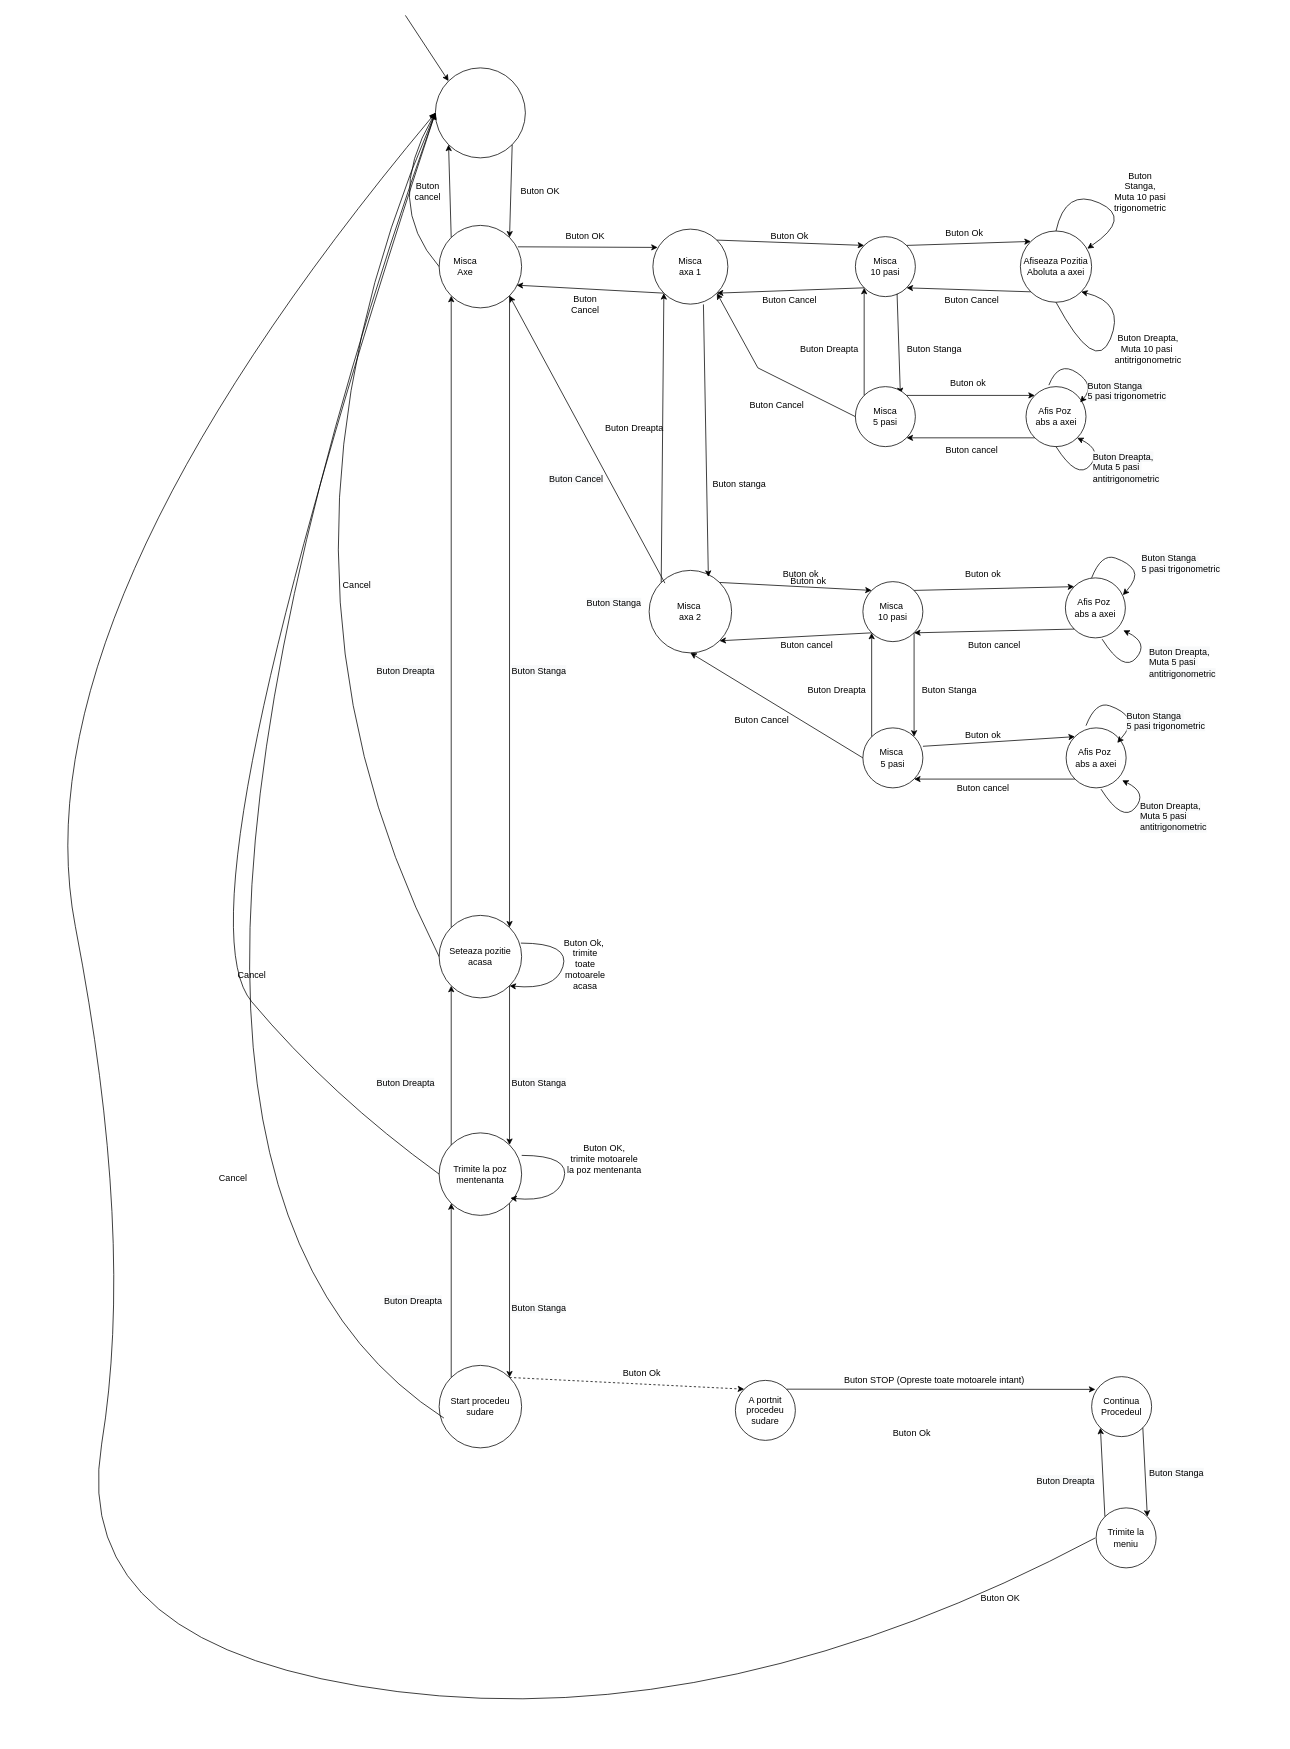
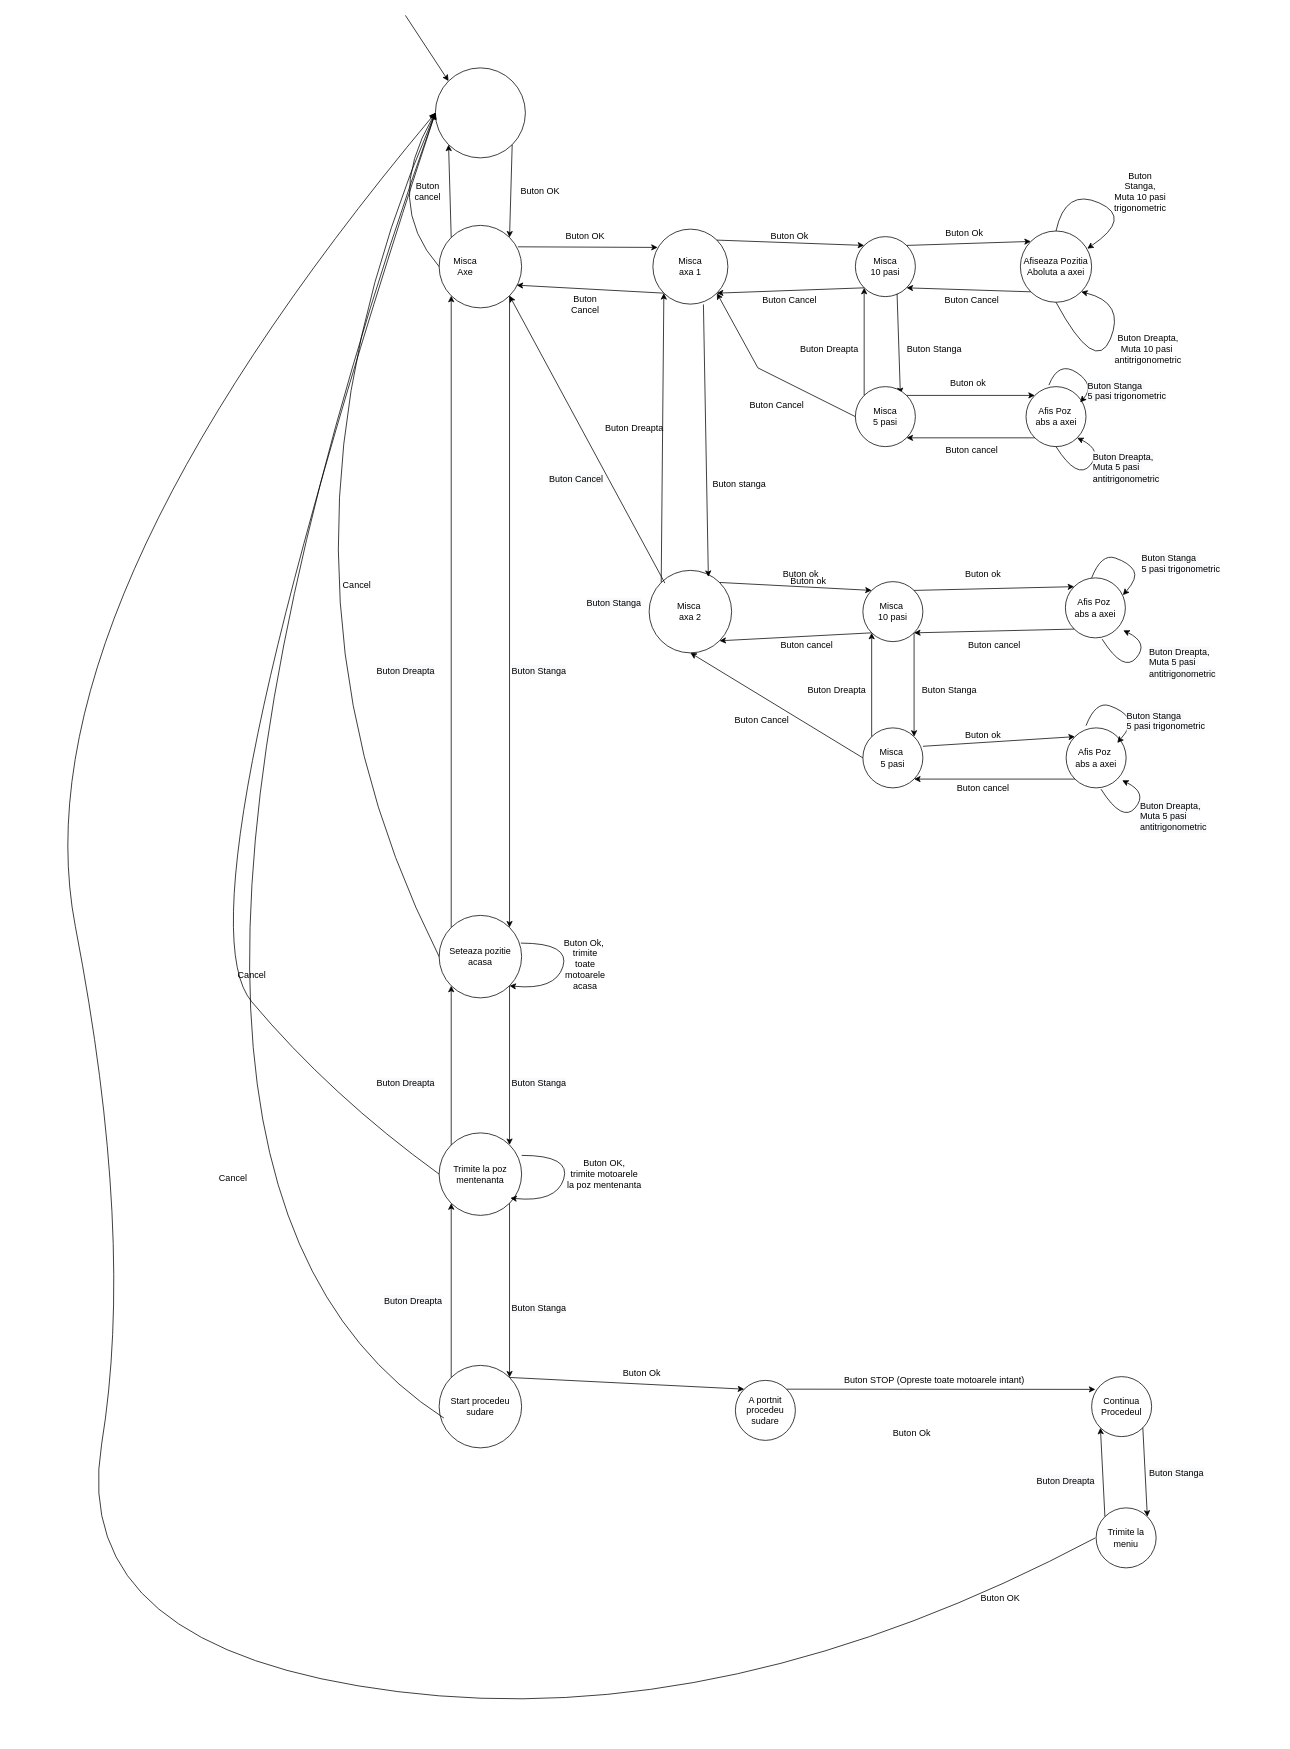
(604, 1159) -> (604, 1174)
(624, 1383) -> (624, 1383)
